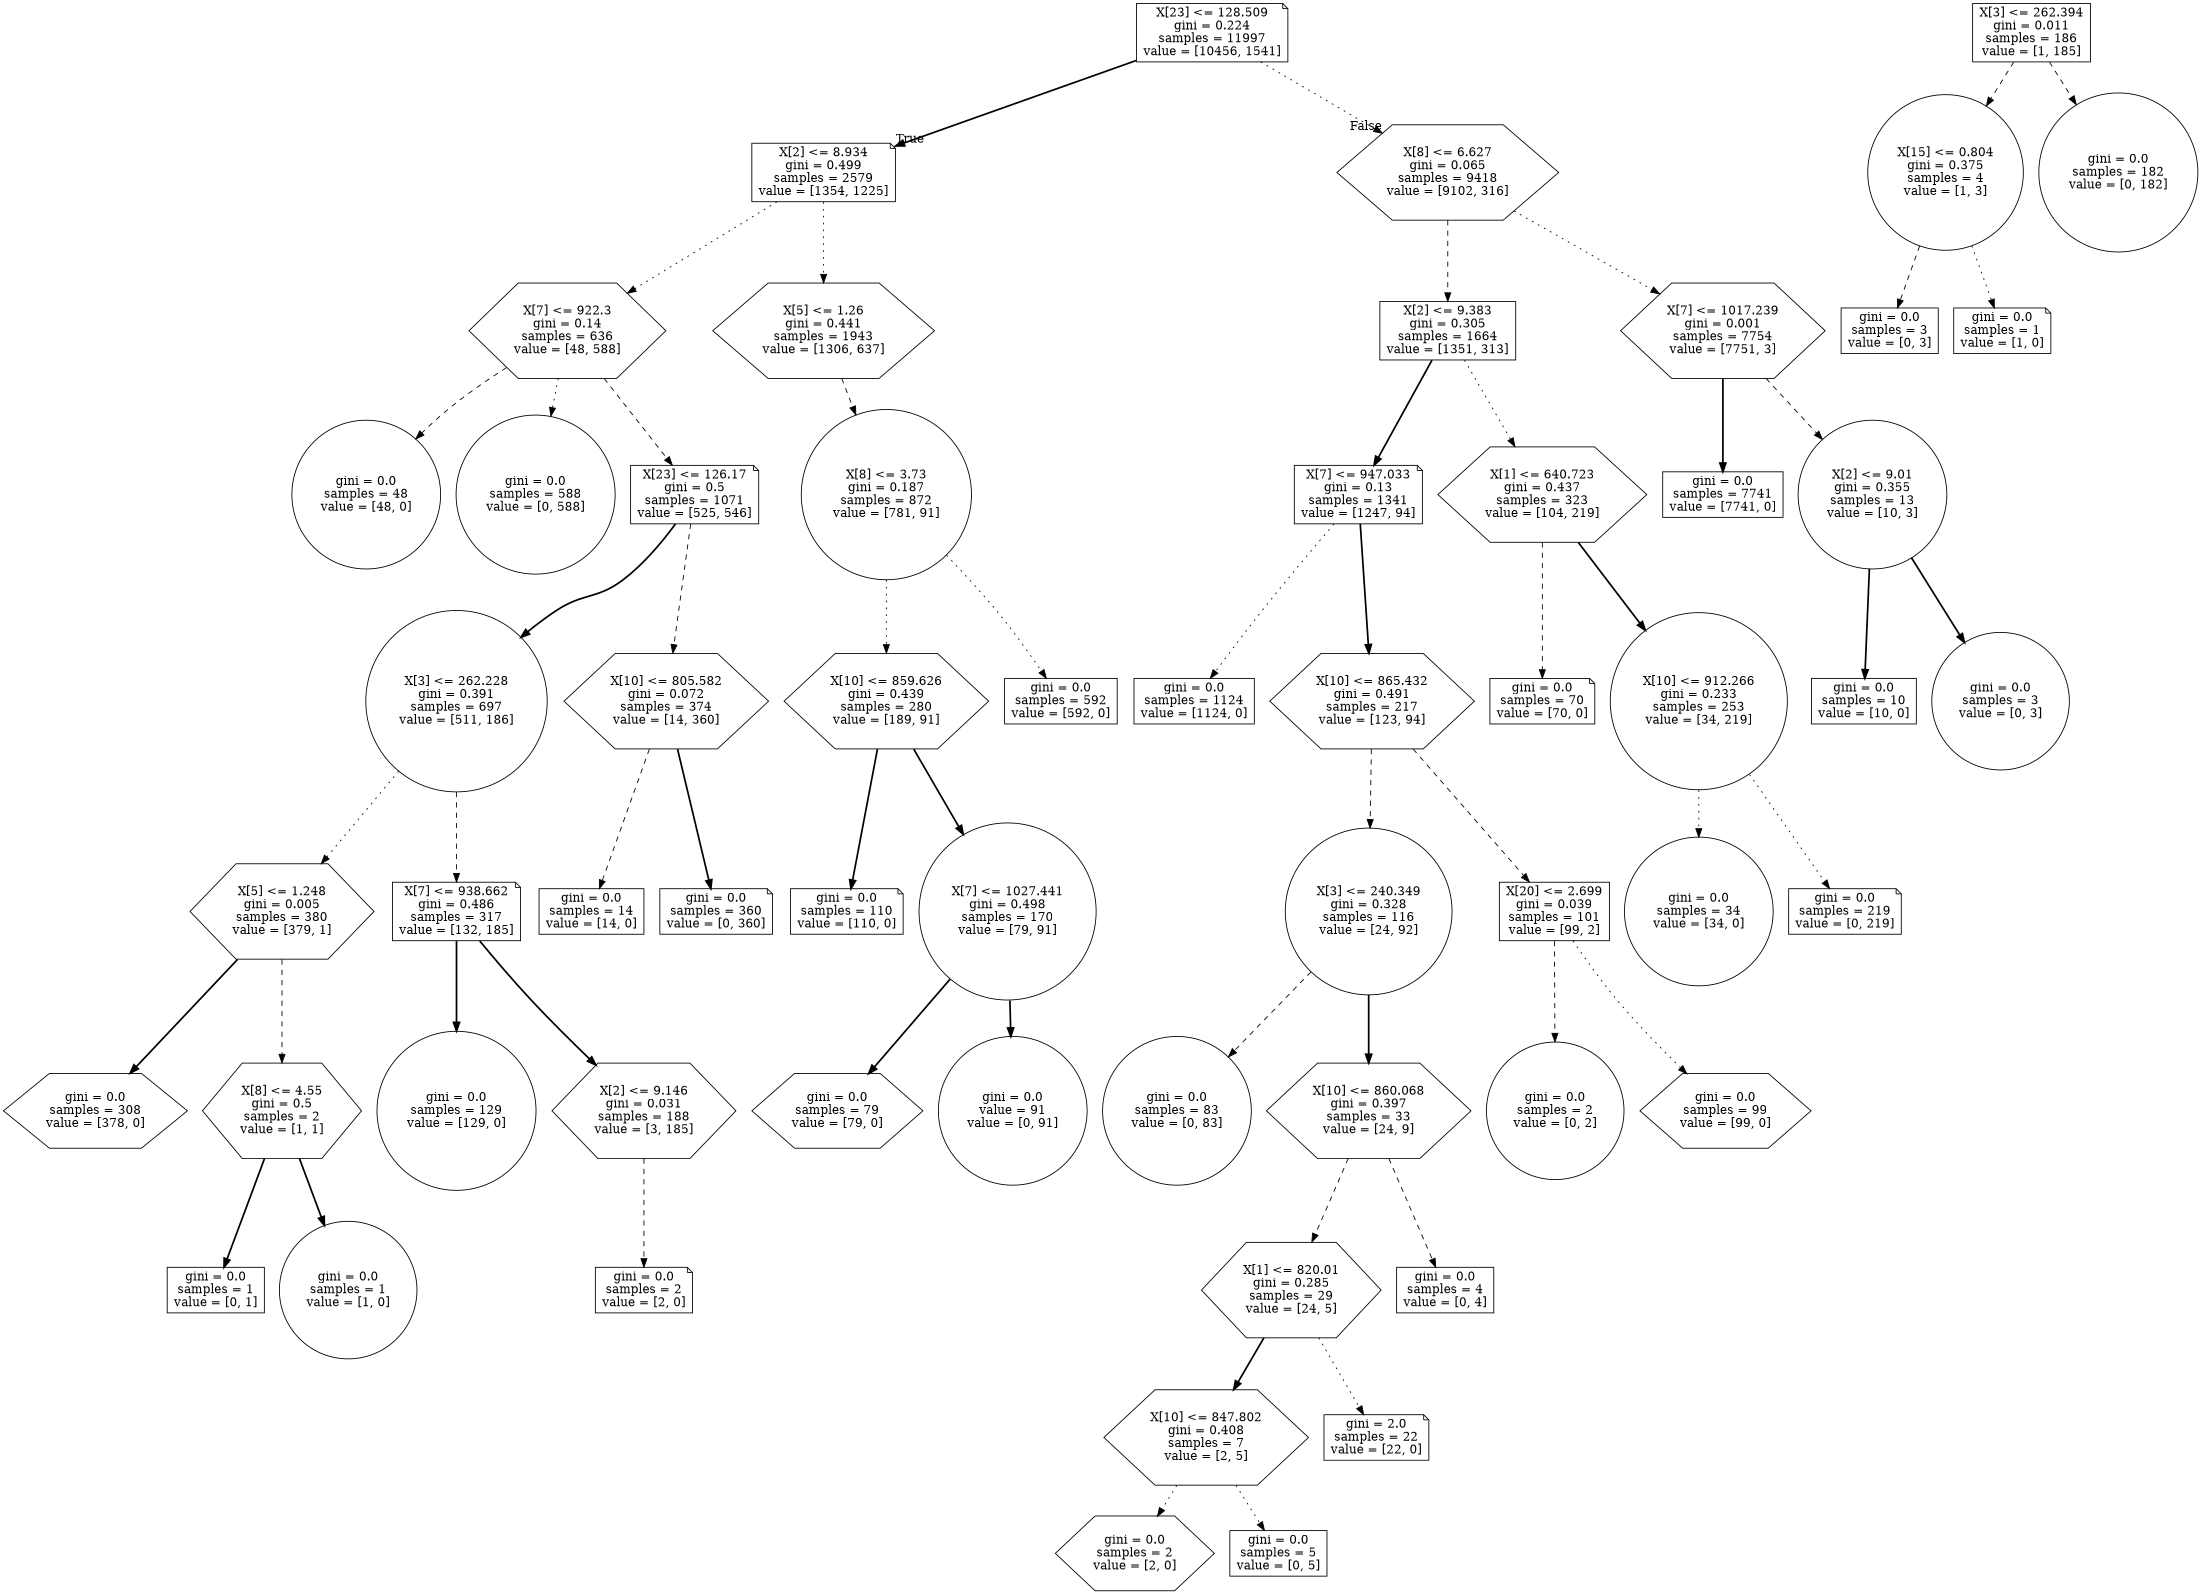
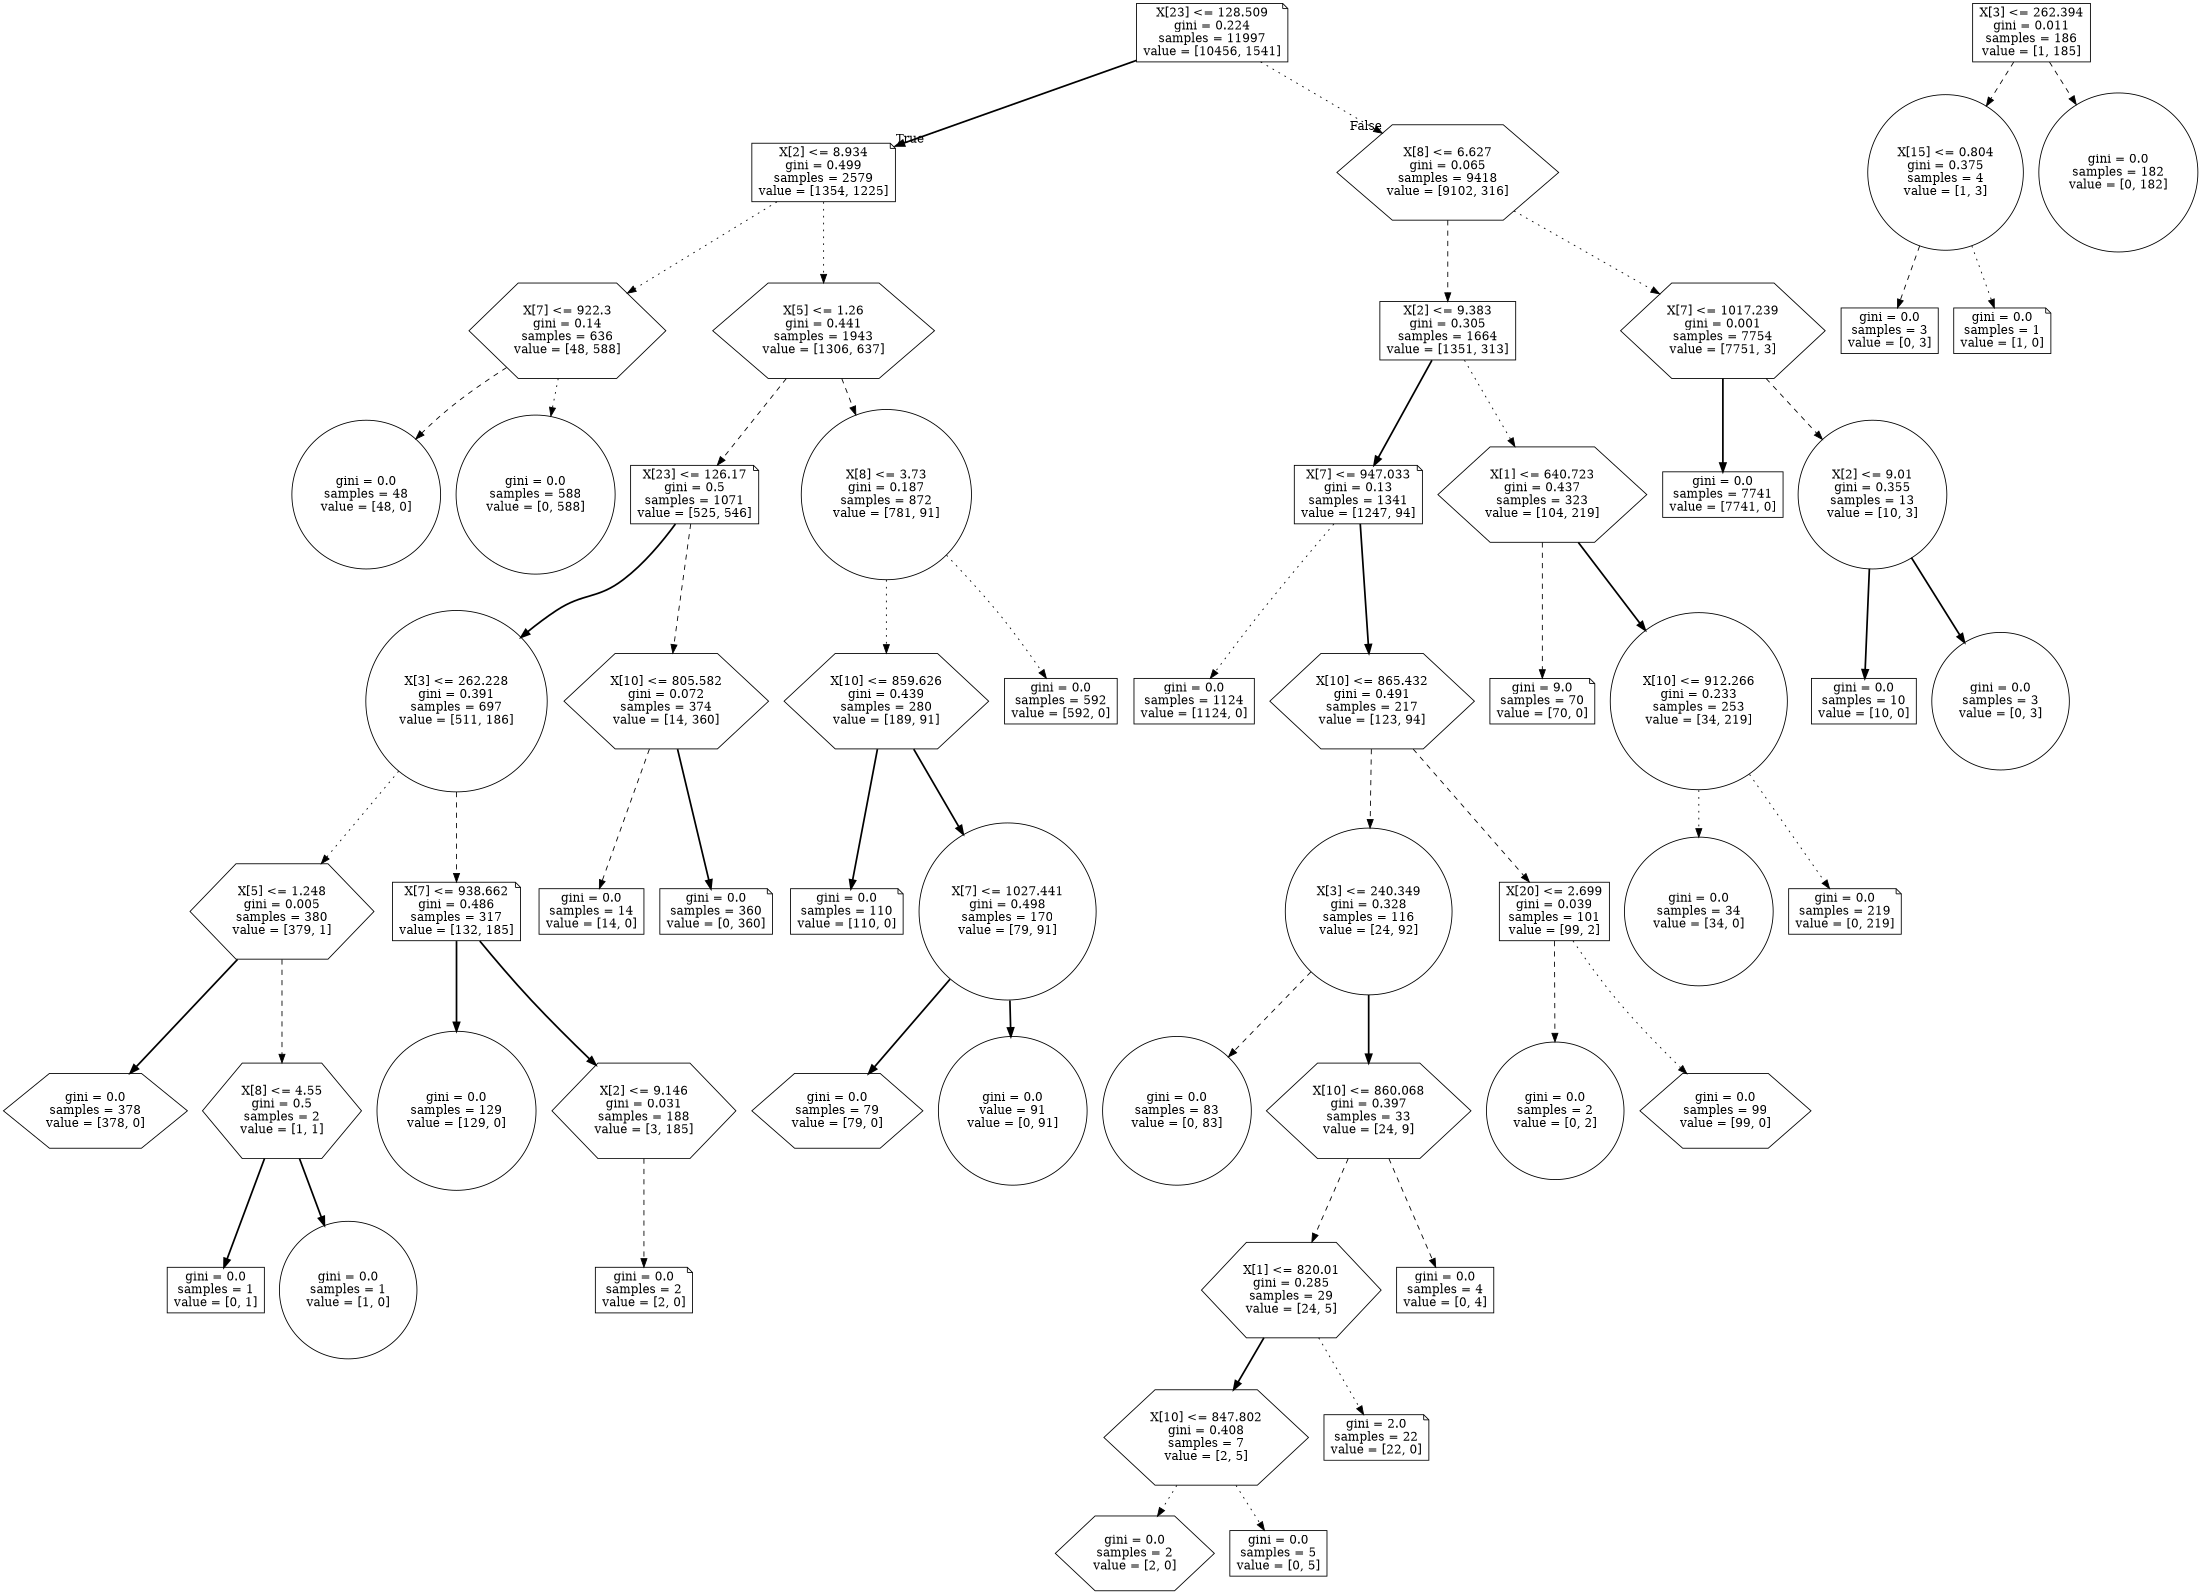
(636, 418) -> (755, 418)
(1542, 701) -> (1542, 701)
(95, 1111) -> (95, 1111)
